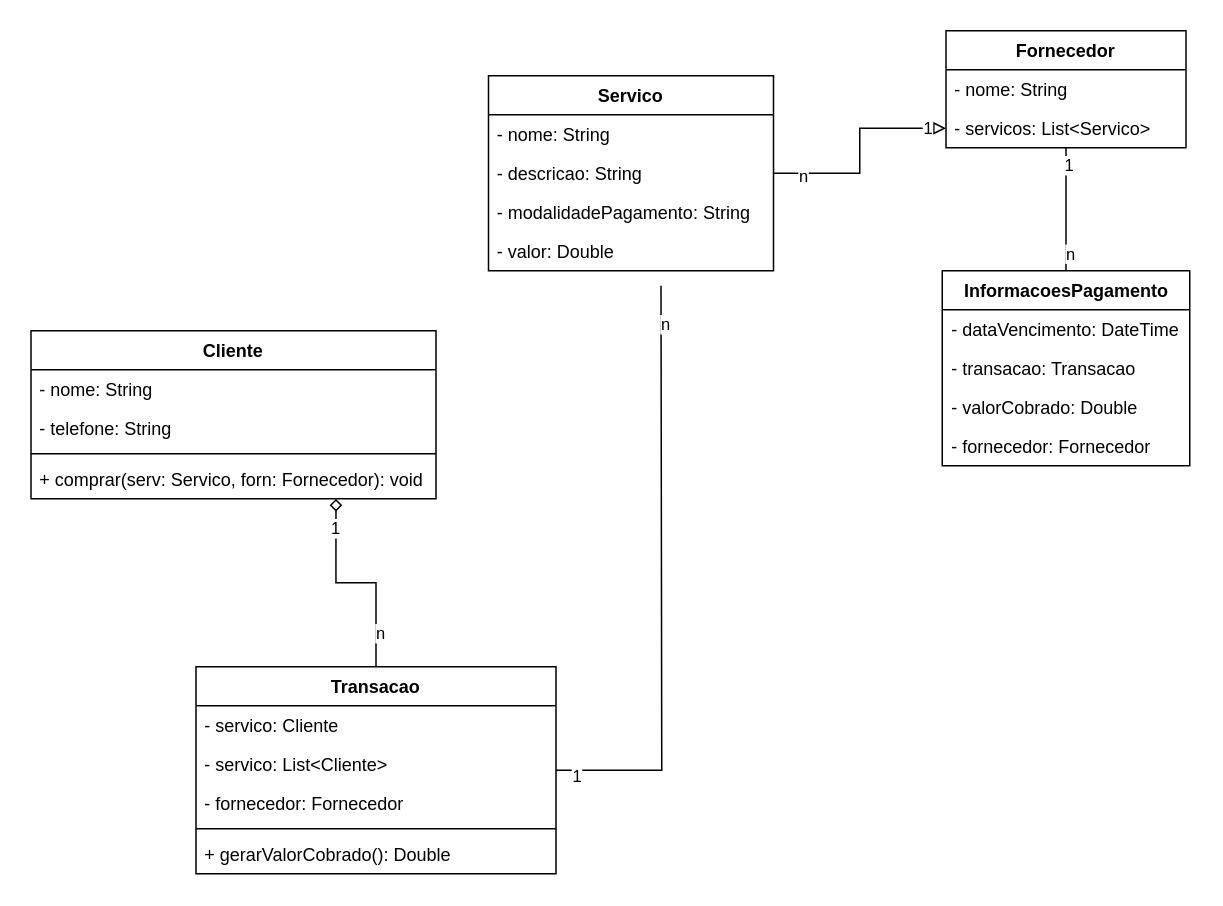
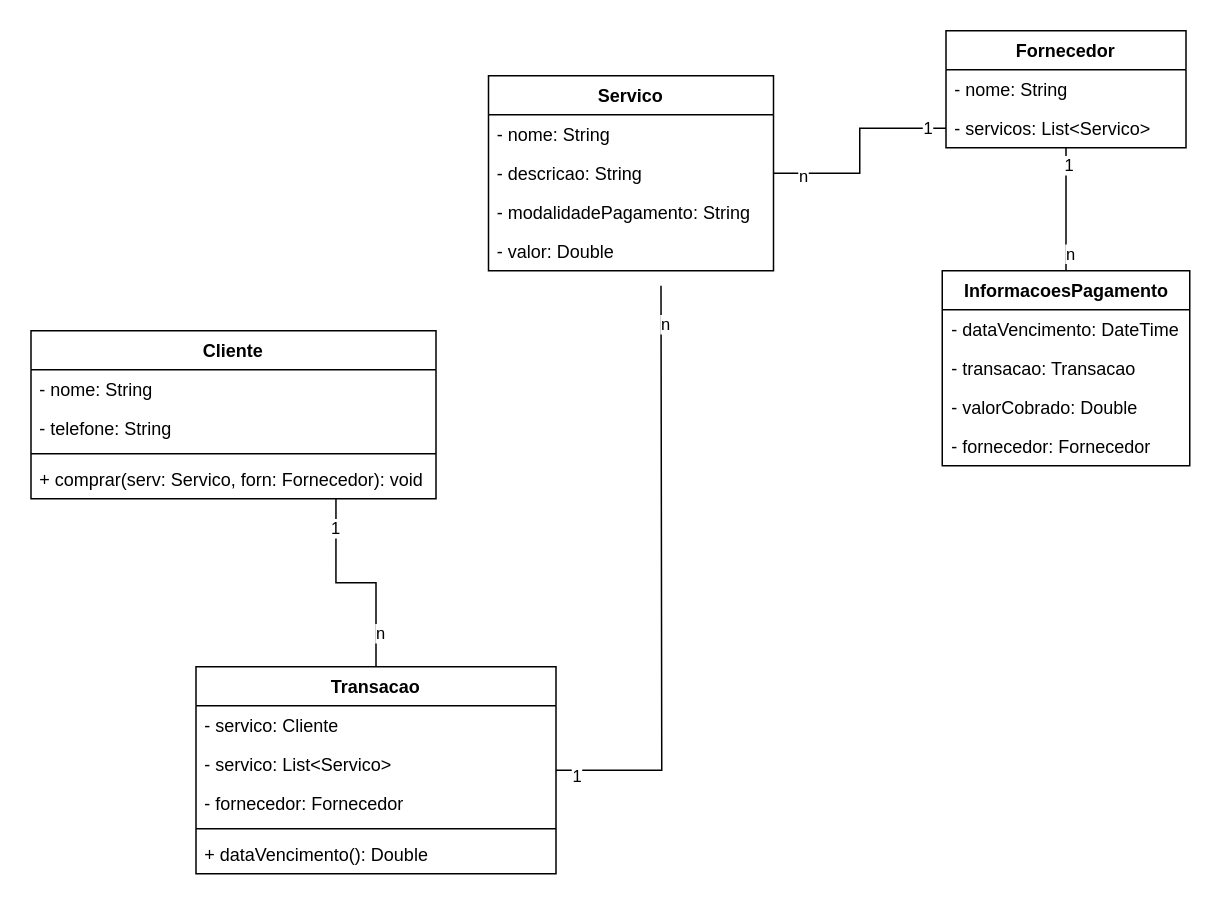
(932, 128) -> (937, 128)
(336, 511) -> (336, 506)
(309, 766) -> (312, 766)
(339, 856) -> (324, 856)
